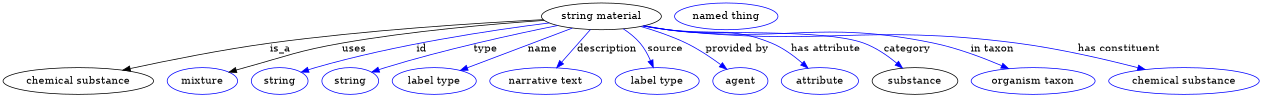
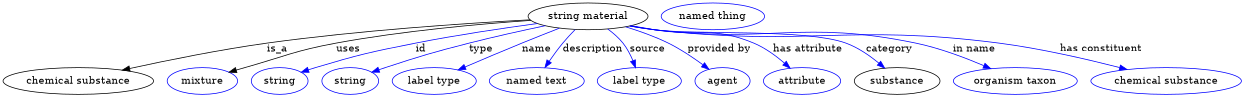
(992, 49) -> (974, 49)
(546, 81) -> (537, 81)
